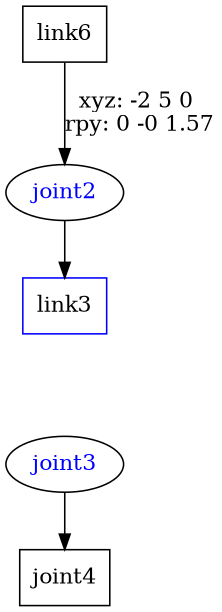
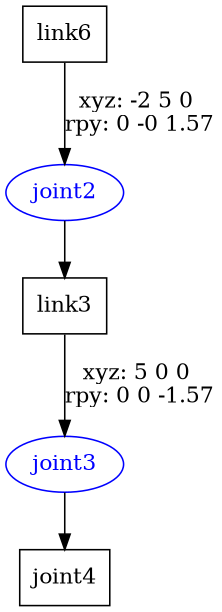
(65, 193) -> (65, 193)
(65, 306) -> (65, 306)
none -> (65, 377)
(65, 464) -> (65, 464)
